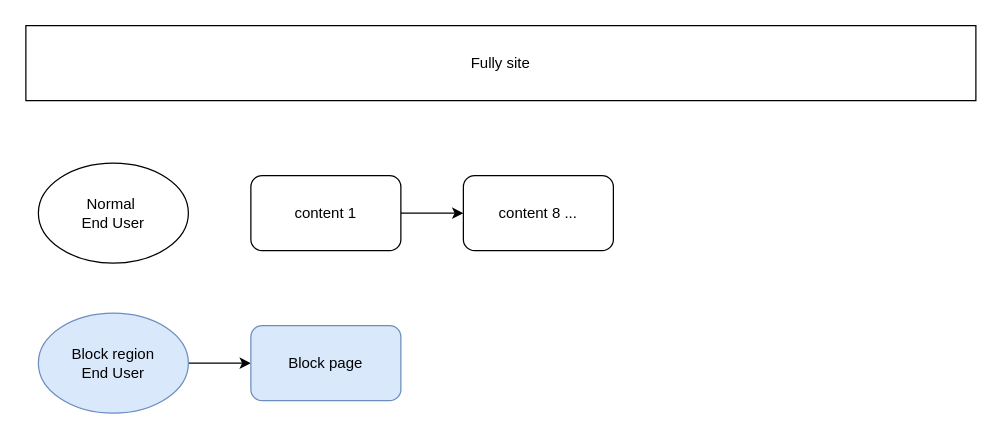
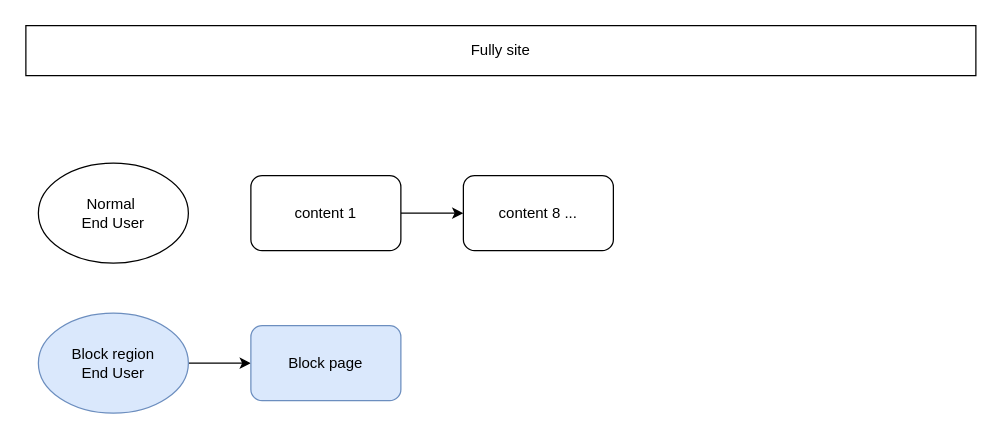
(501, 63) -> (501, 51)
